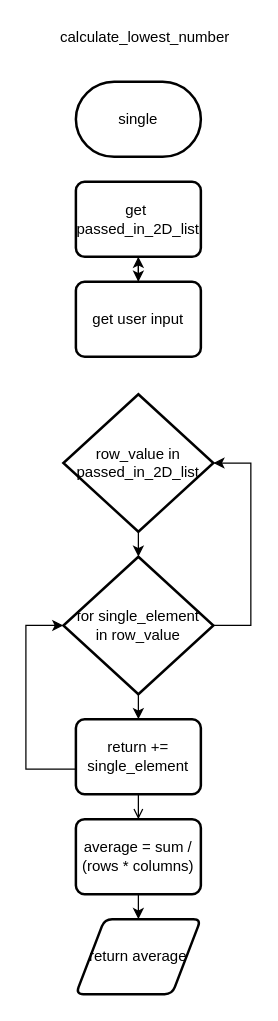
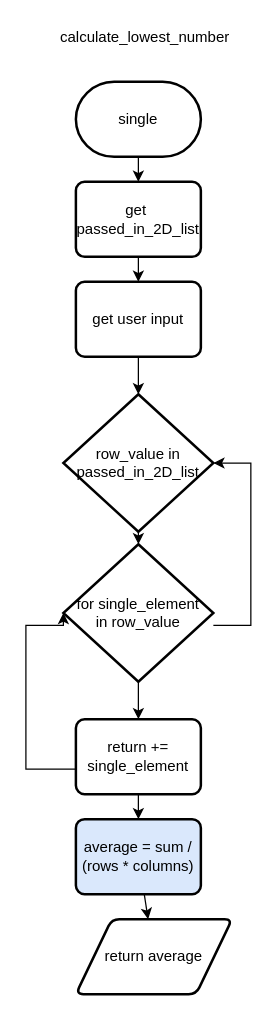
none -> (138, 165)
(138, 278) -> (138, 371)
(138, 626) -> (138, 613)
(138, 812) -> (138, 809)
(138, 857) -> (138, 857)
(138, 957) -> (154, 957)
